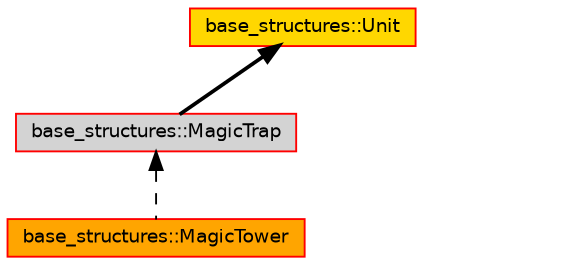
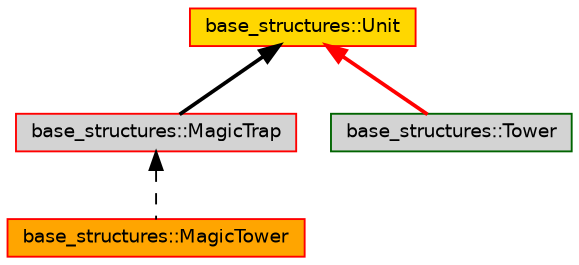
none -> (451, 133)
